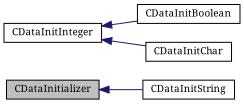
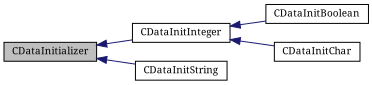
none -> (119, 42)
